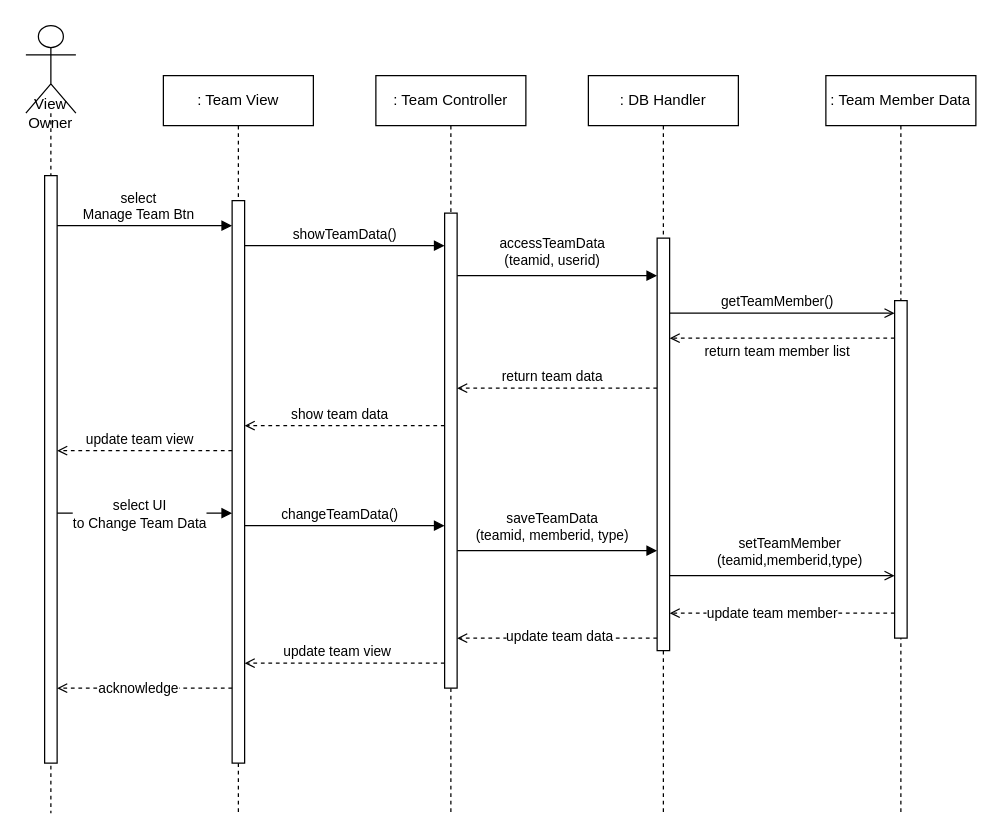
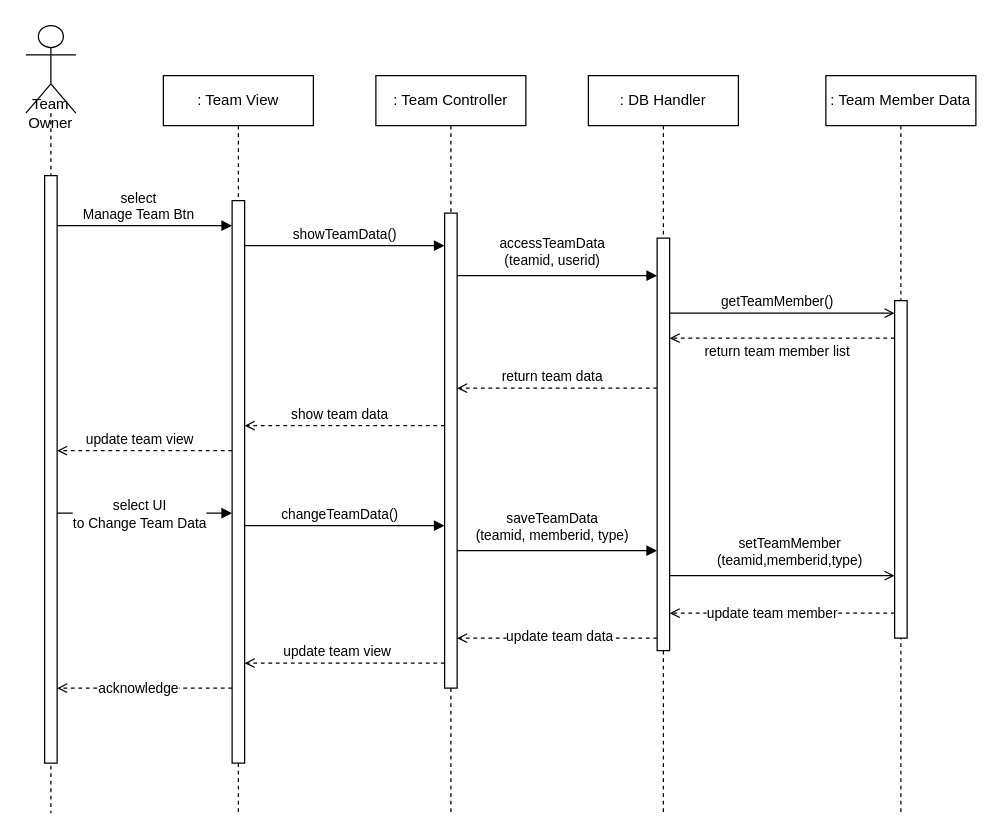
(51, 113) -> (51, 113)
